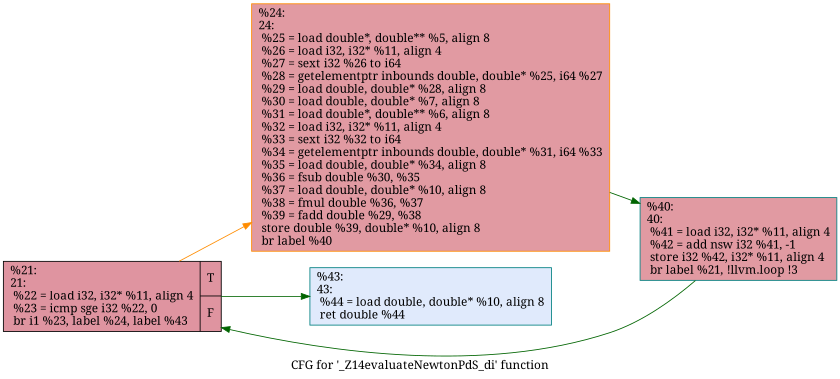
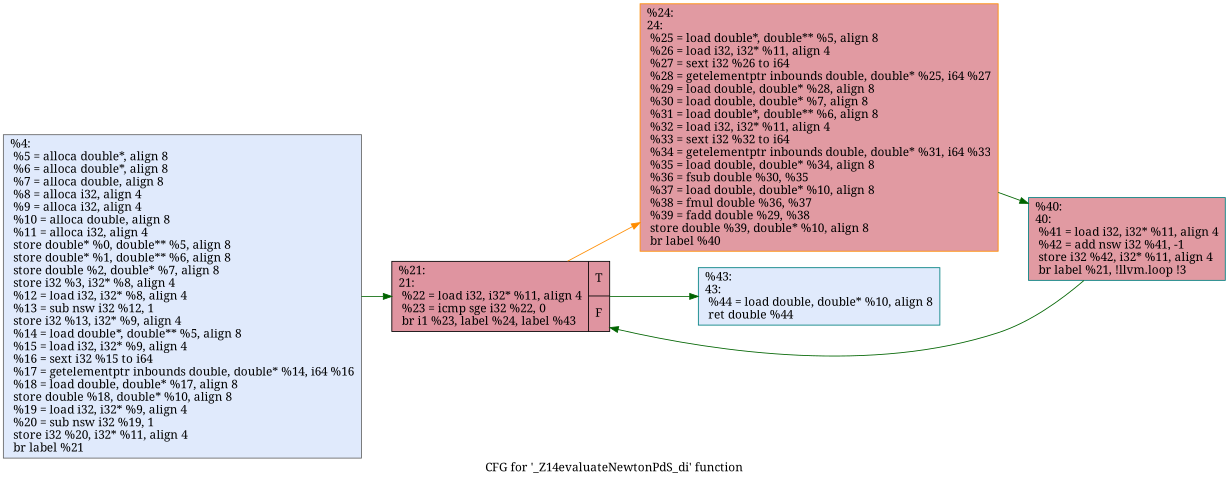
none -> (182, 296)
